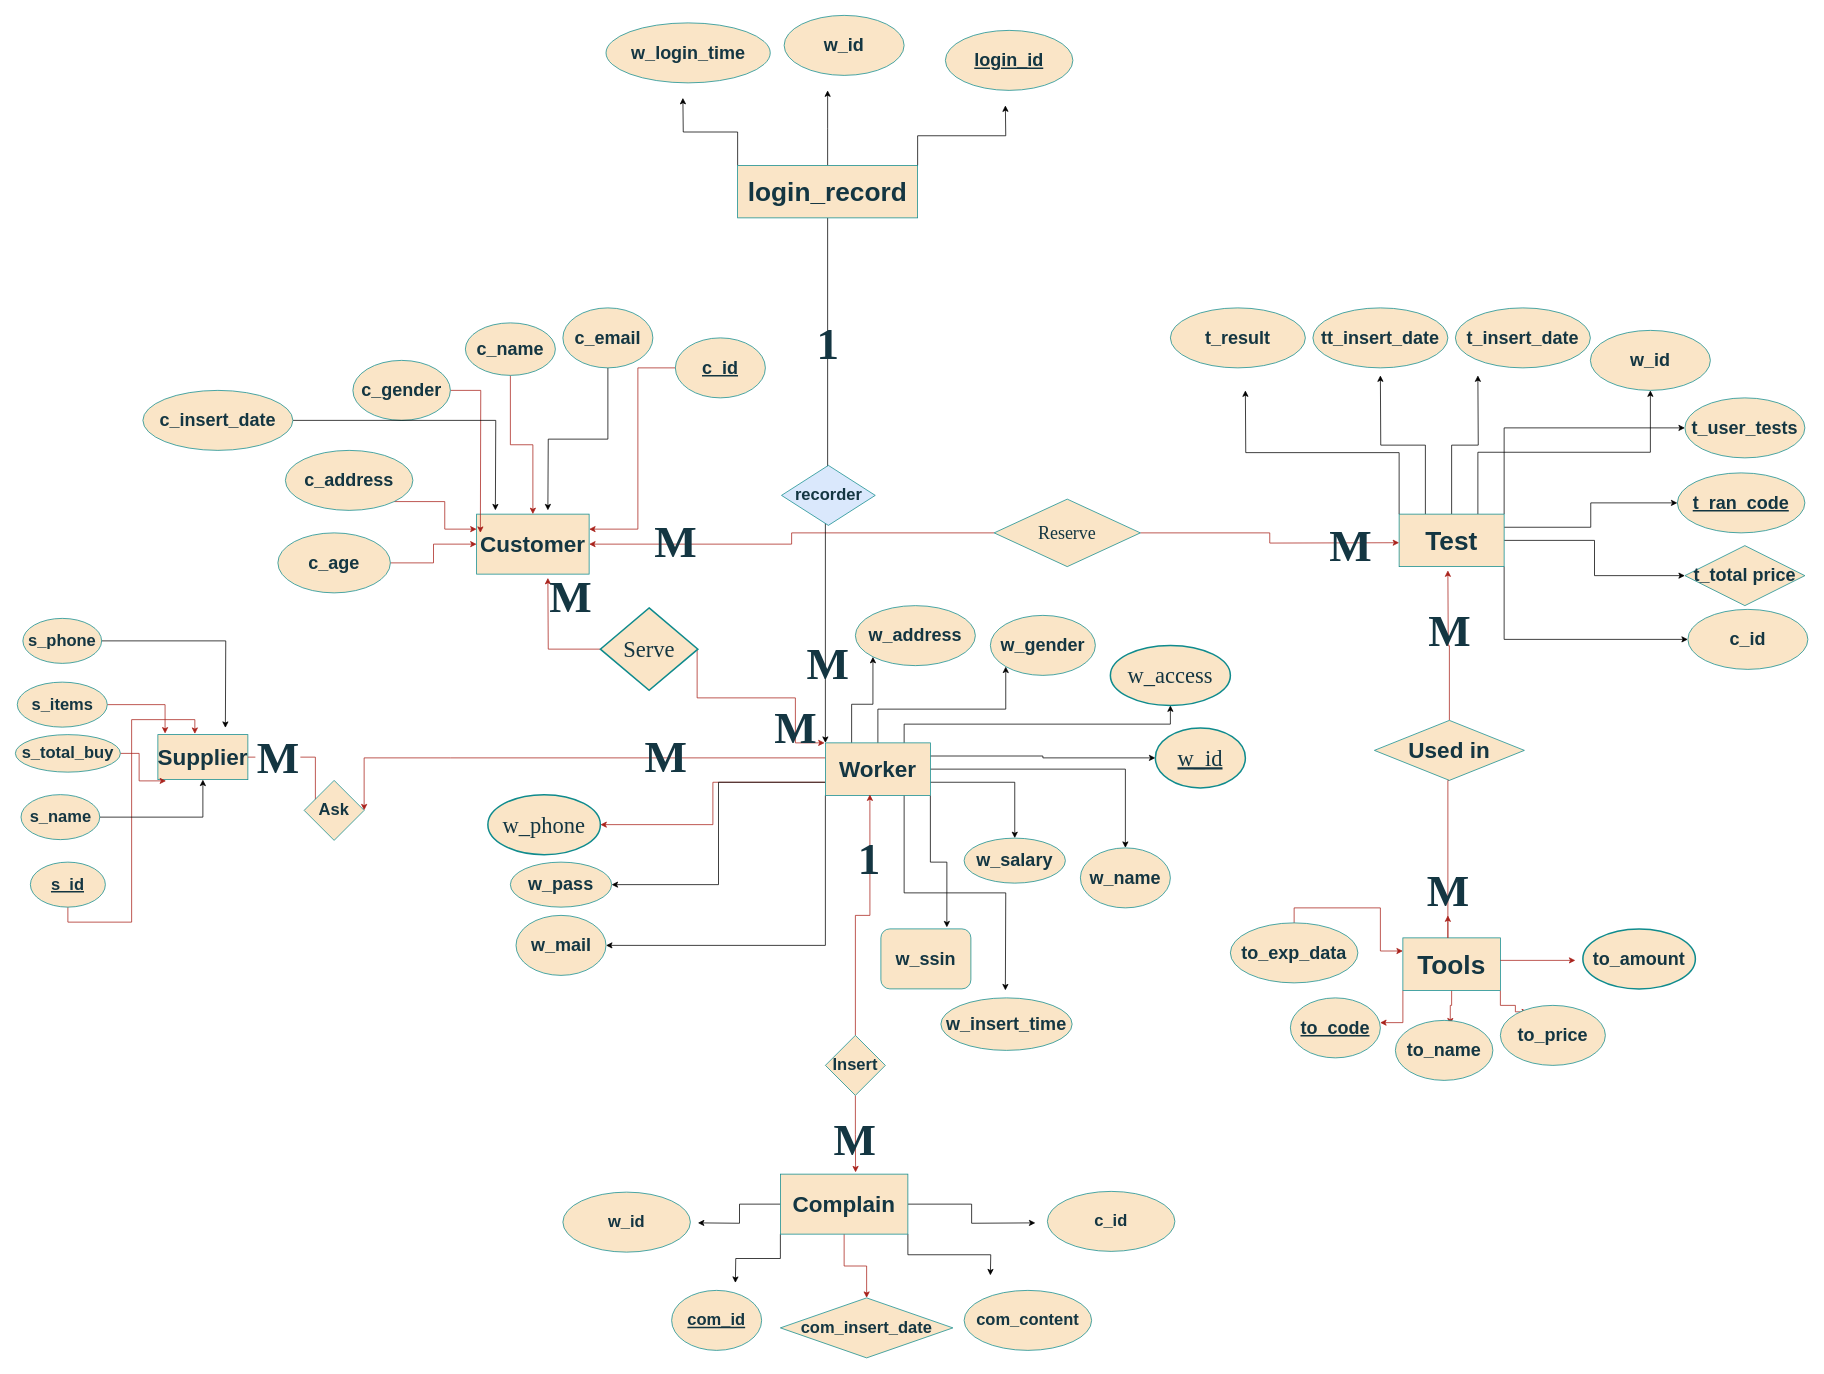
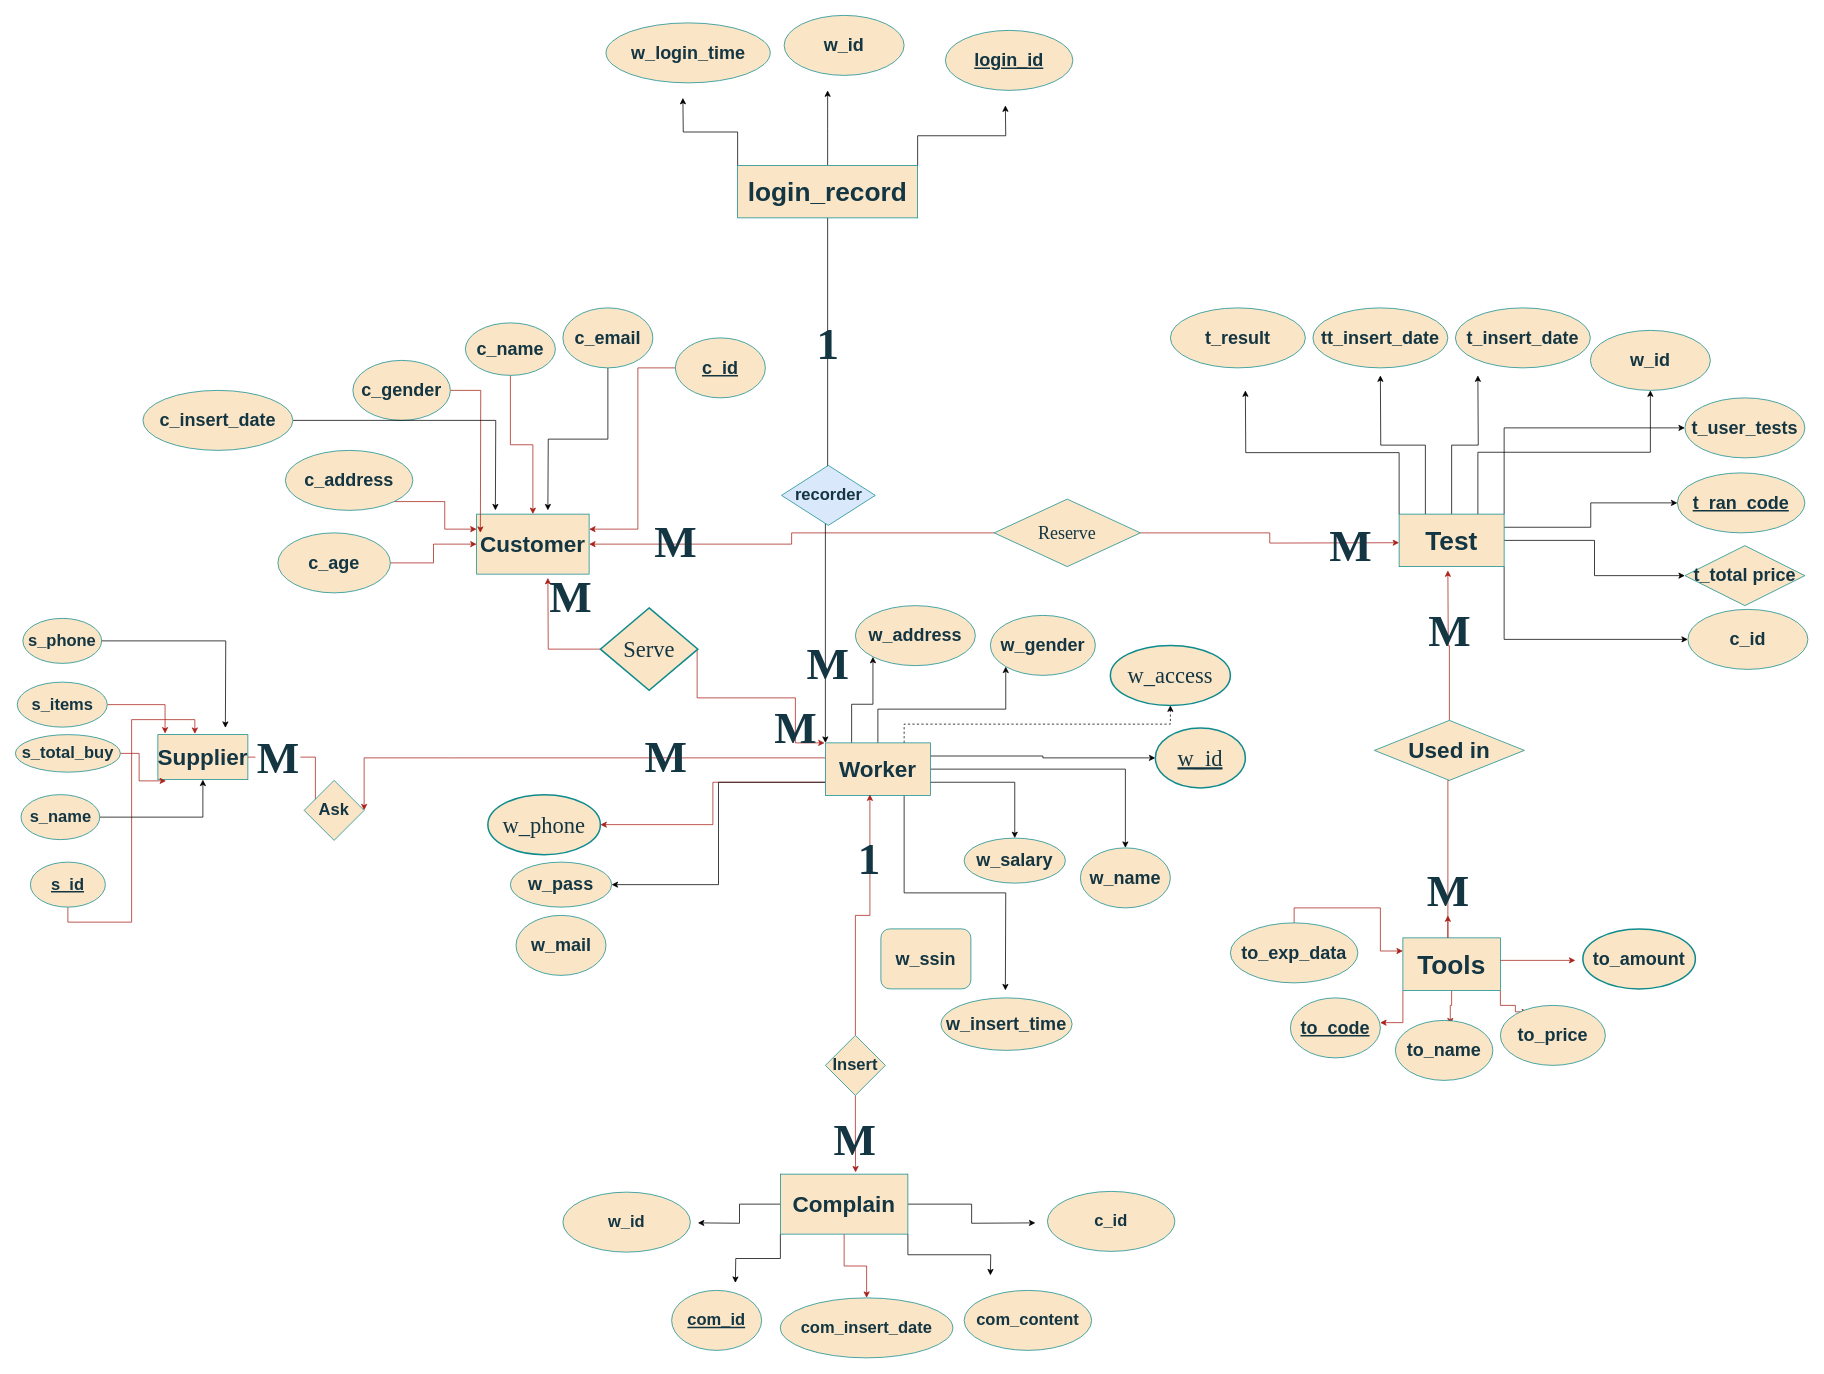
(1035, 724) -> (1035, 724)
(930, 830) -> none
(793, 945) -> none
(867, 1328) -> (867, 1328)
